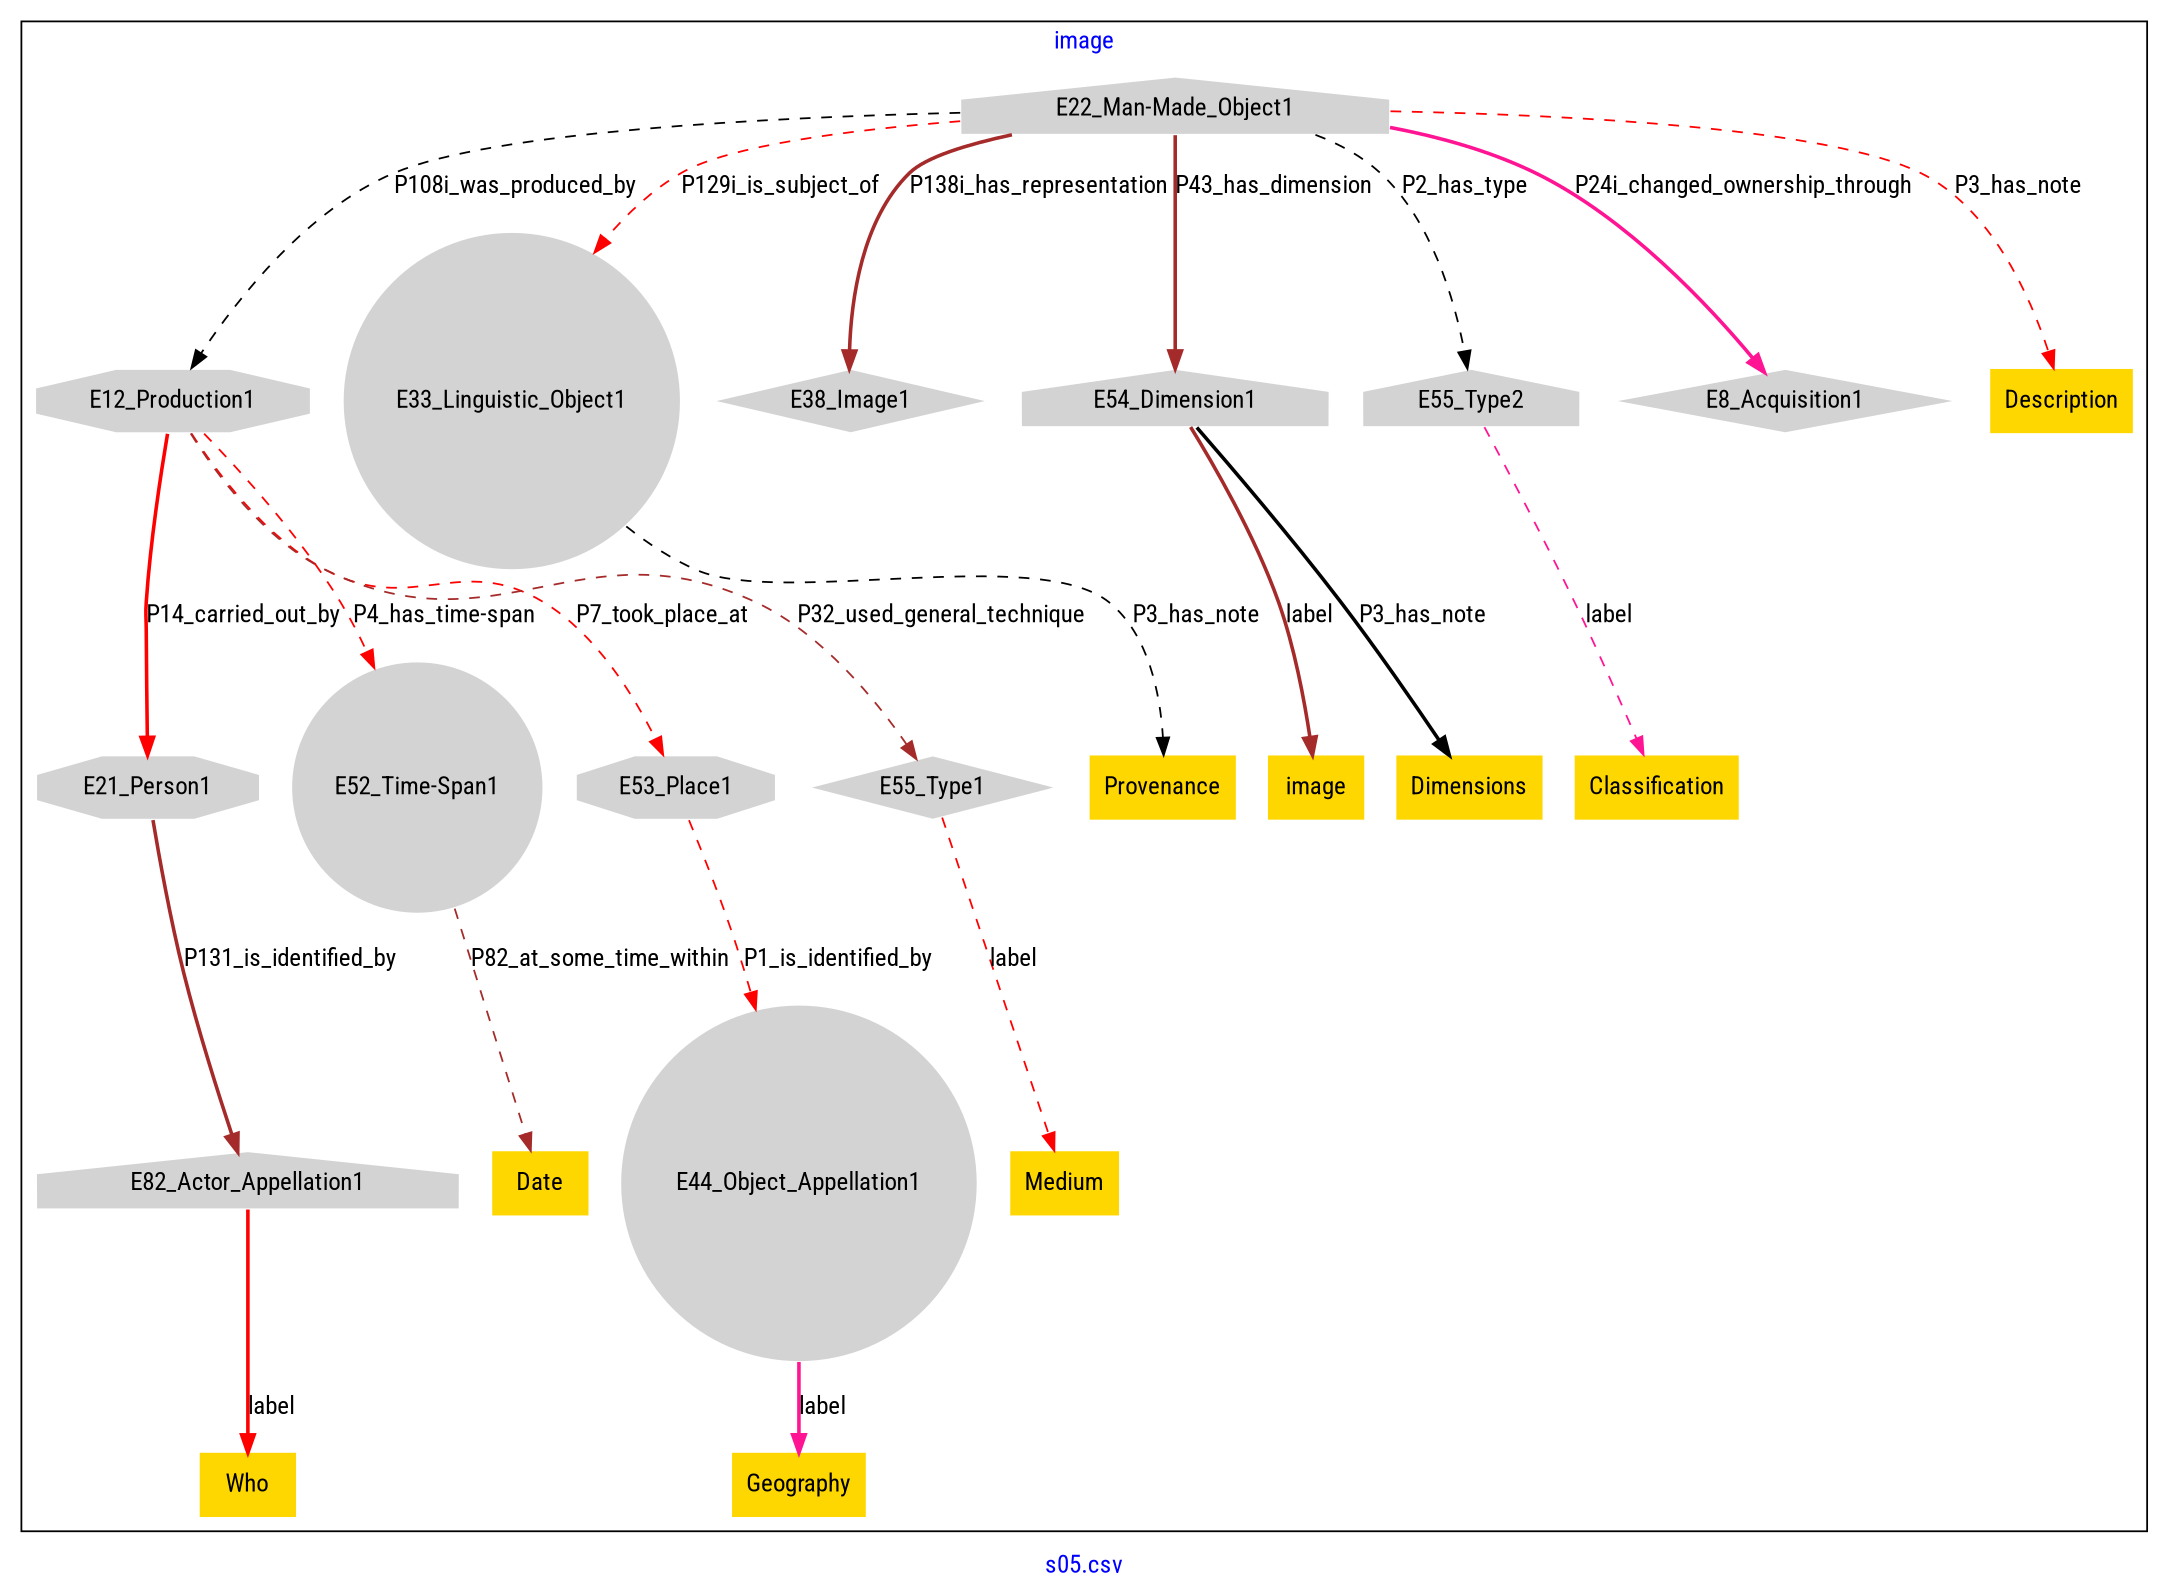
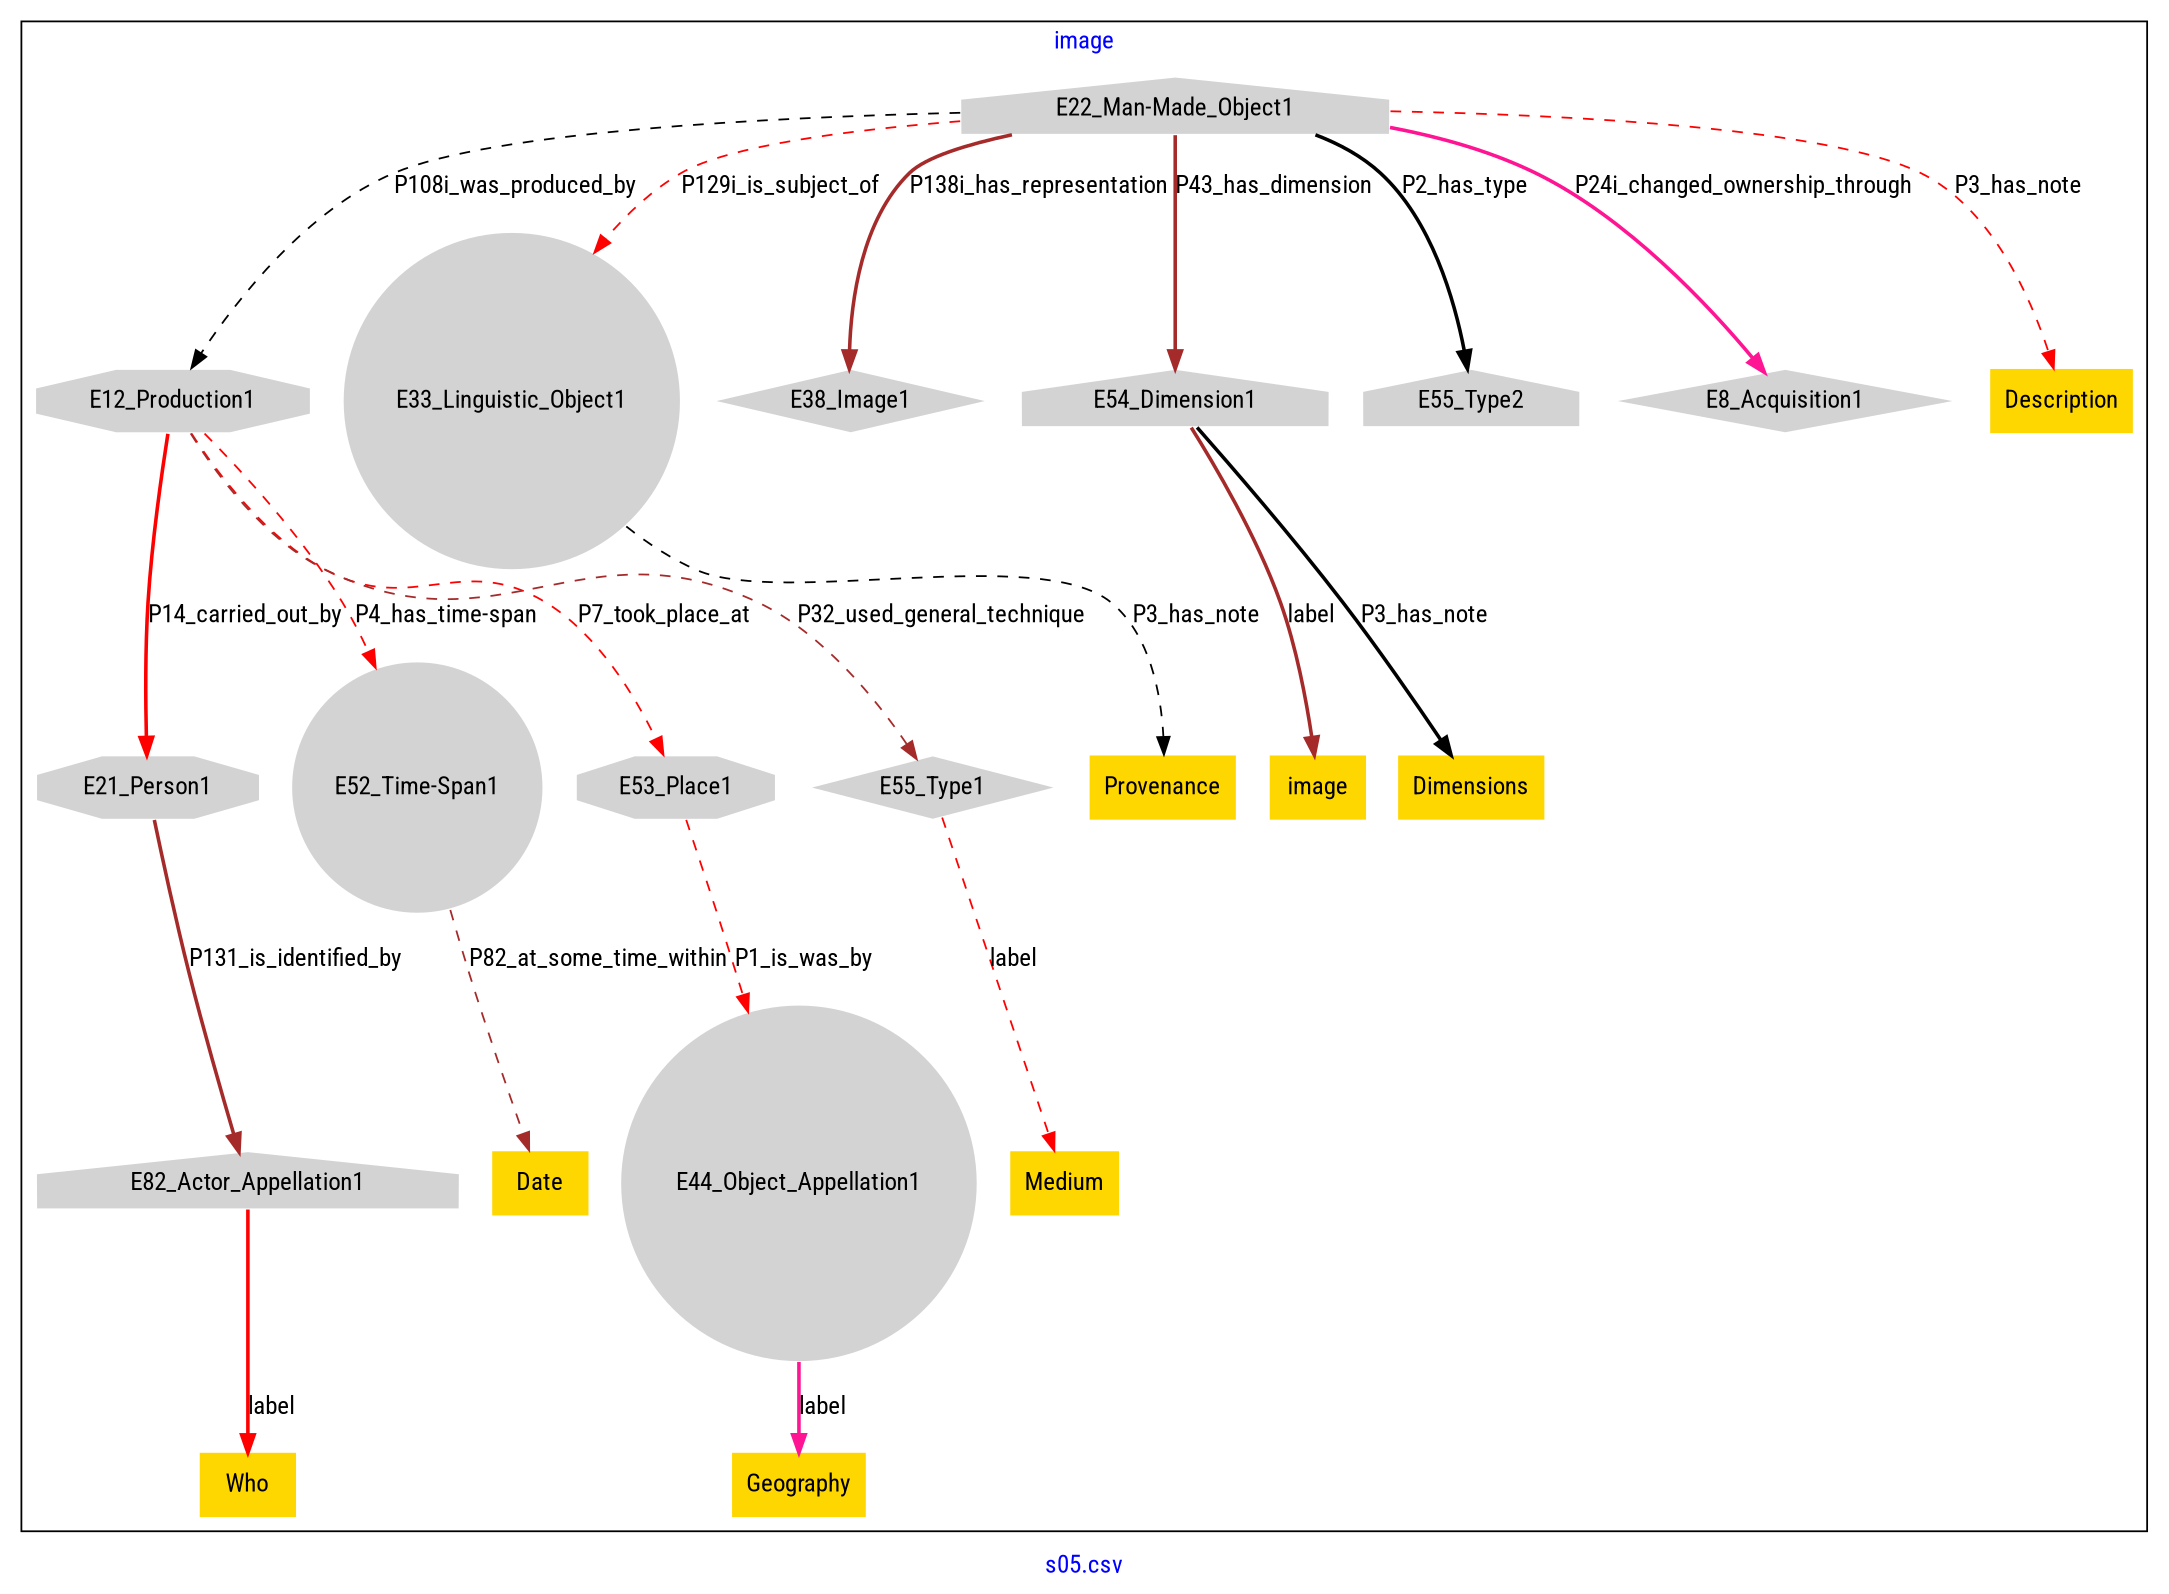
(1418, 222) -> (1418, 222)
(1657, 788) -> none
(838, 959) -> (804, 959)
